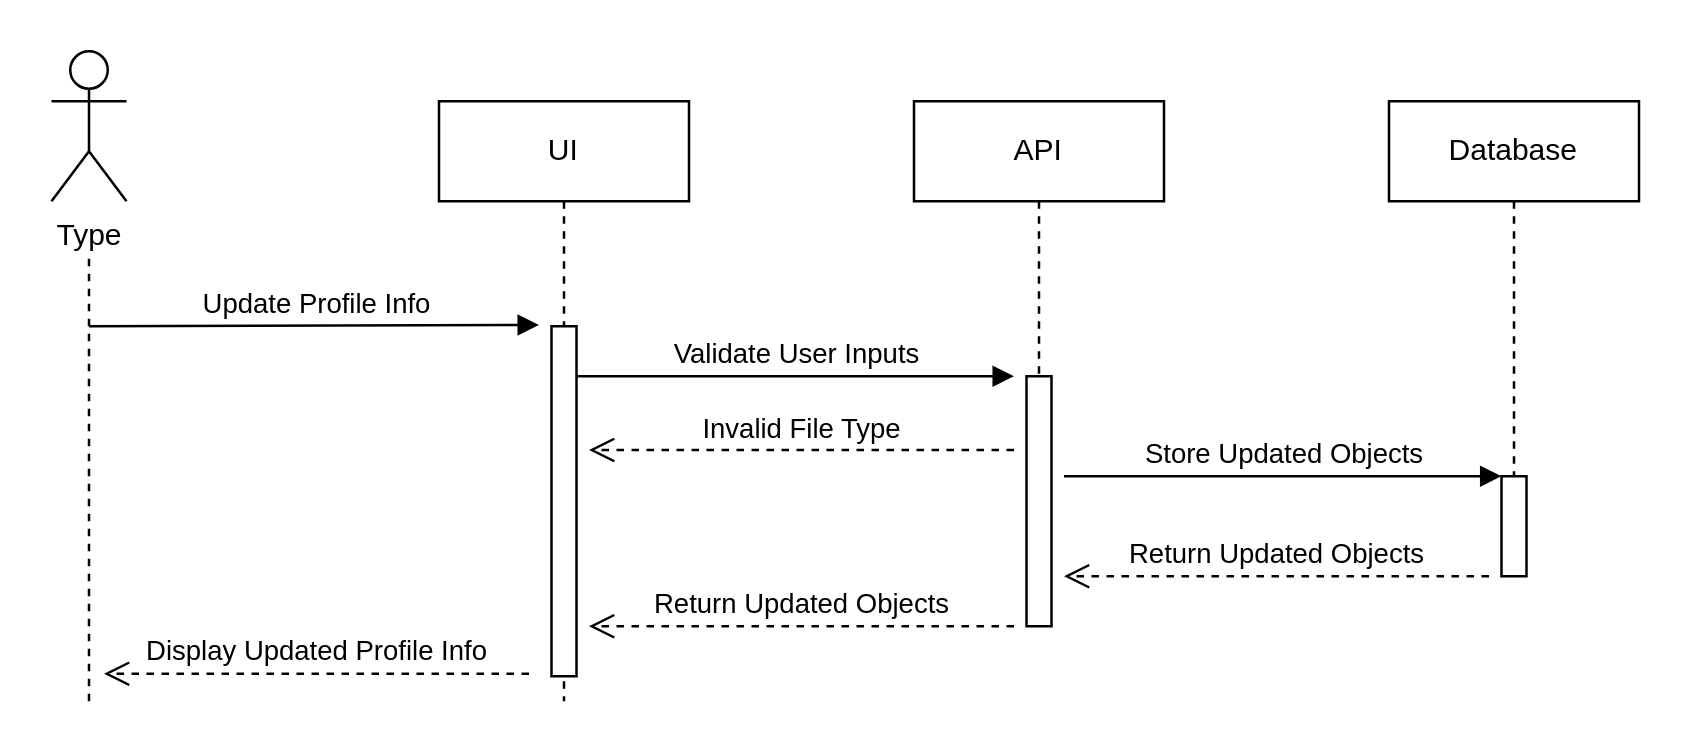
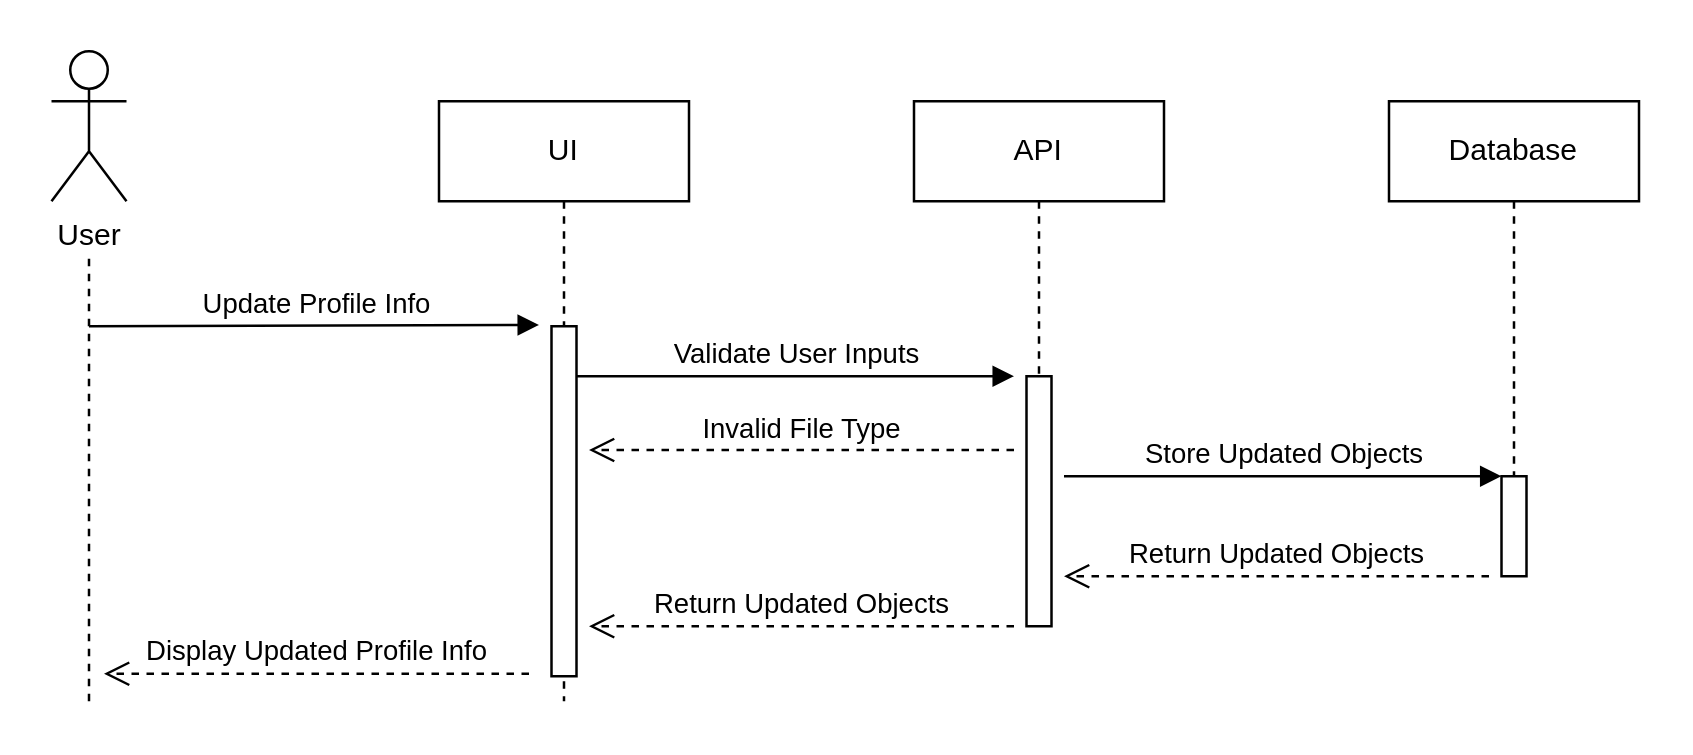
(90, 237) -> (90, 237)
